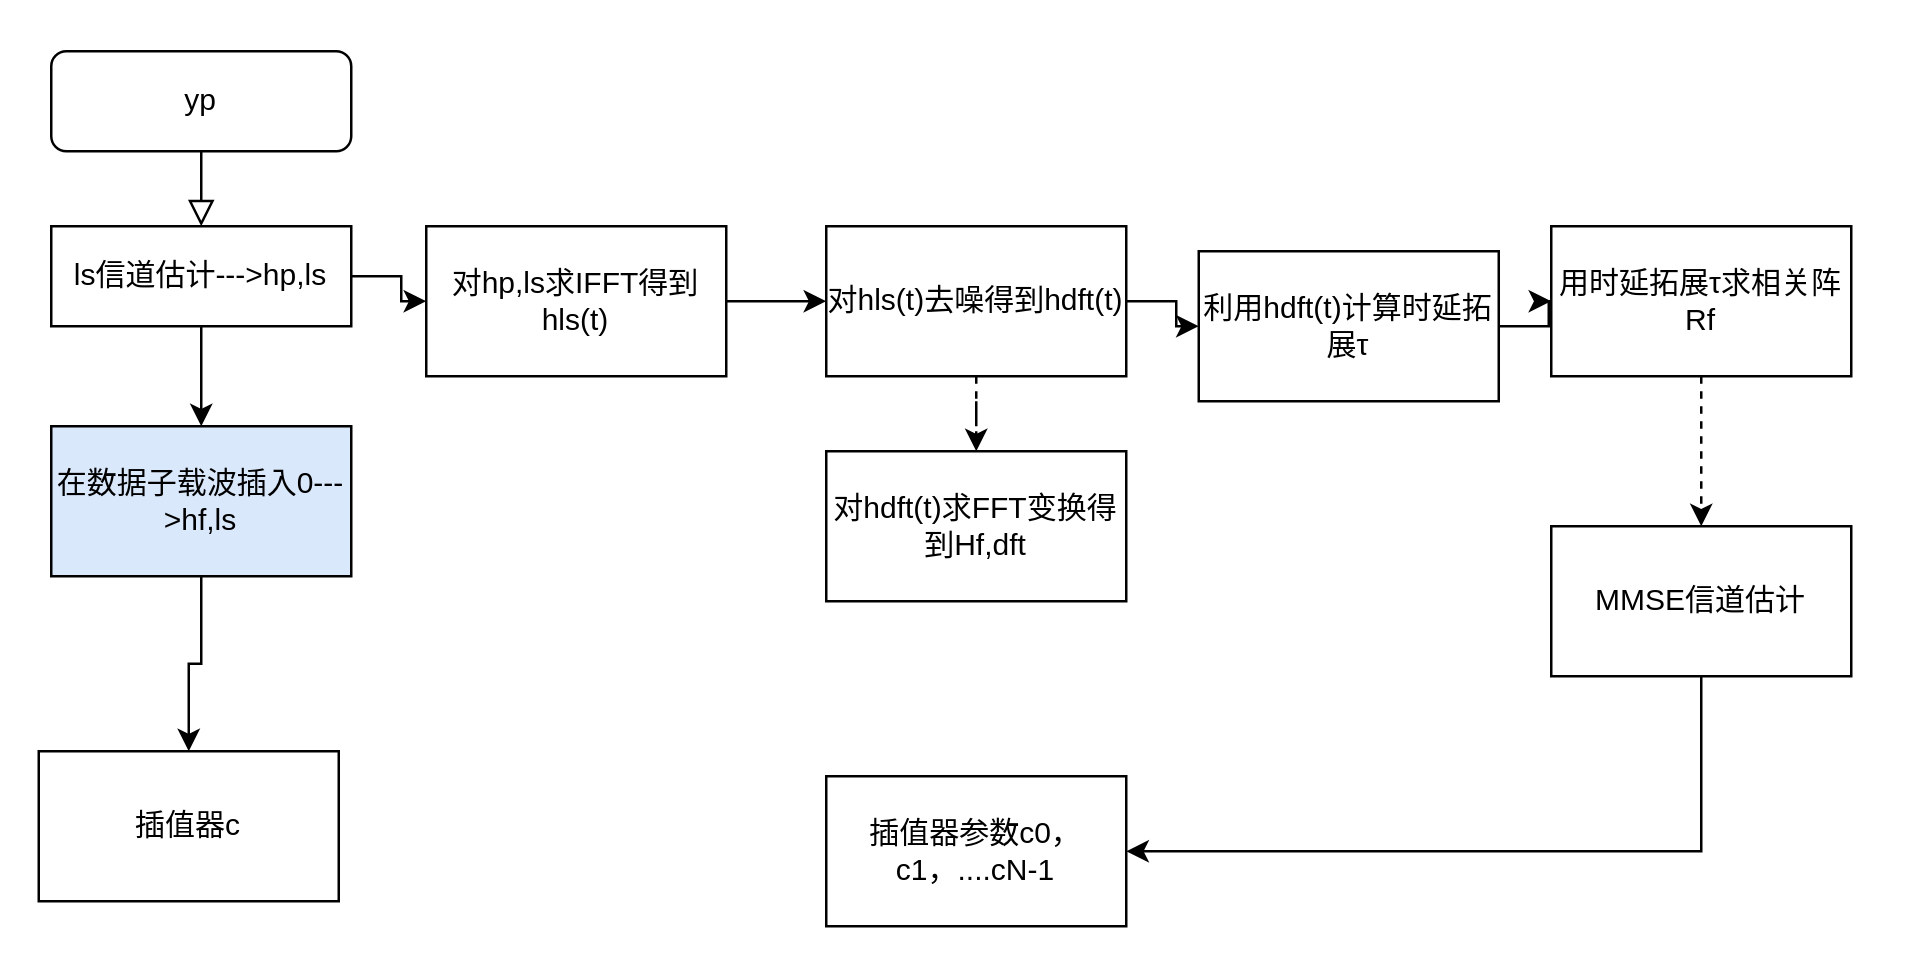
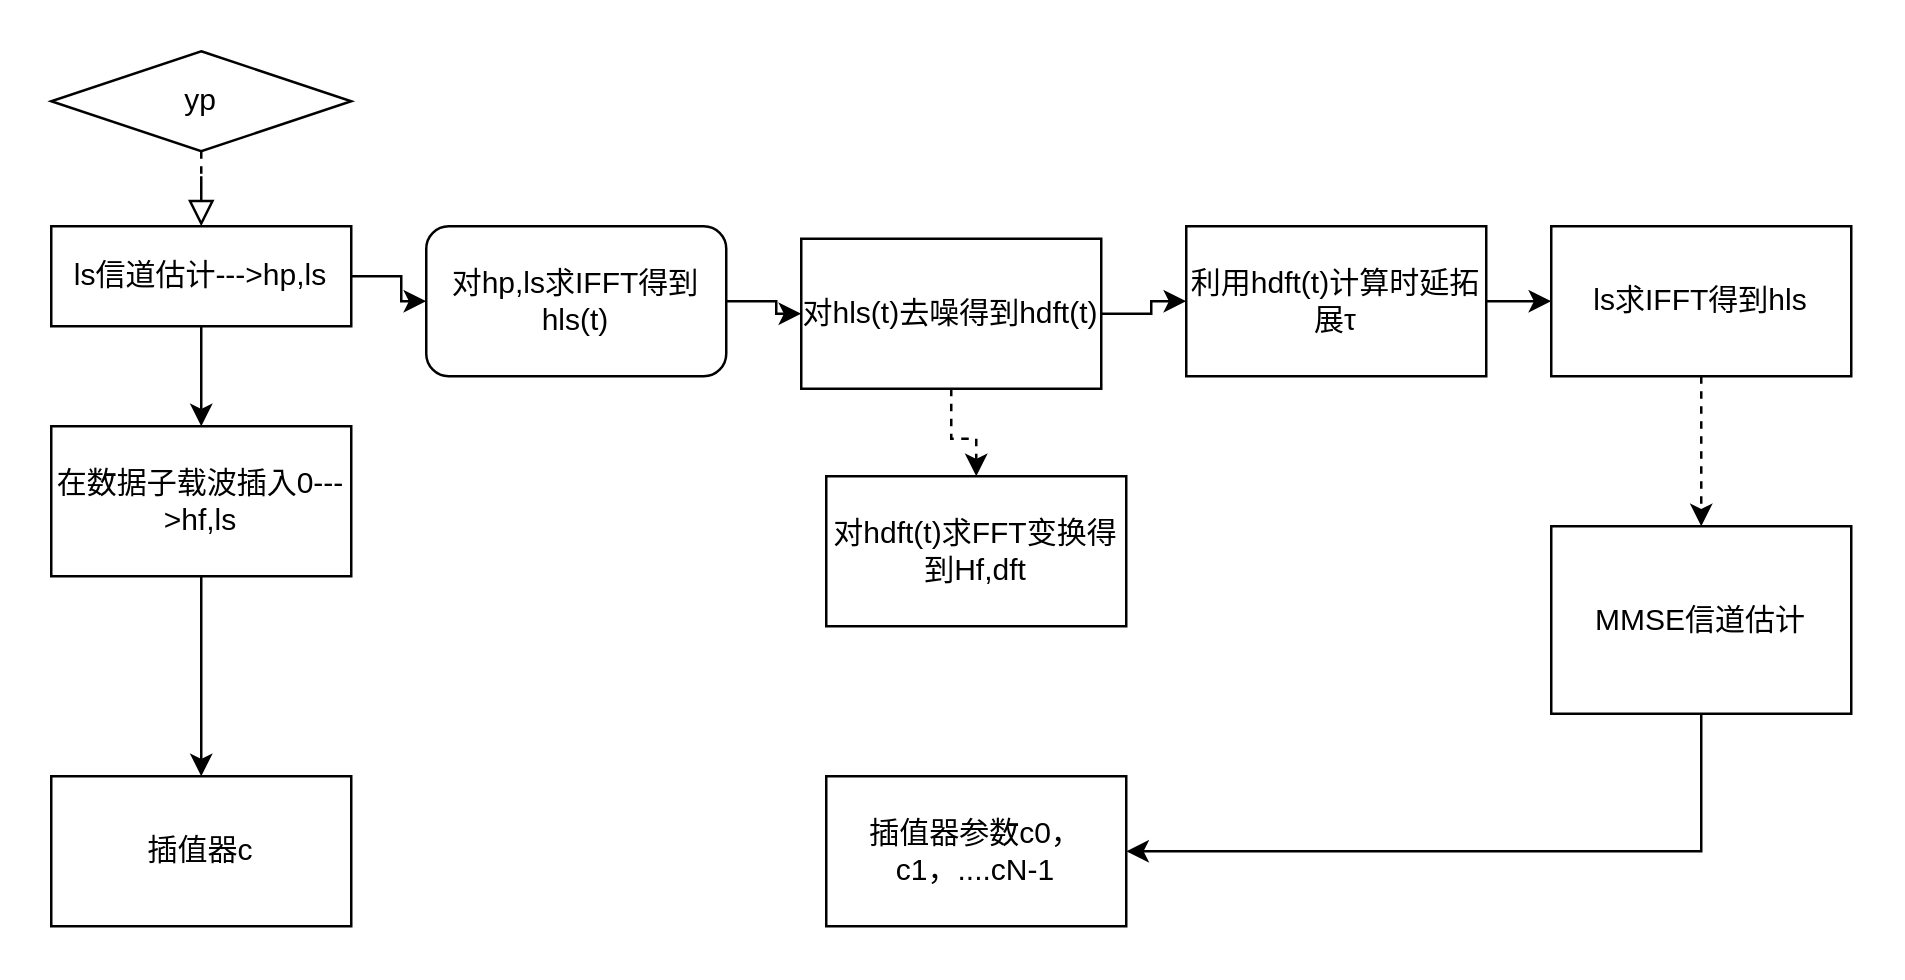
(201, 101) -> (201, 101)
(201, 164) -> (201, 164)
(576, 301) -> (576, 301)
(976, 301) -> (951, 314)
(1701, 301) -> (1701, 301)
(1349, 326) -> (1336, 301)
(201, 501) -> (201, 501)
(976, 526) -> (976, 551)
(1701, 601) -> (1701, 620)
(189, 826) -> (201, 851)
